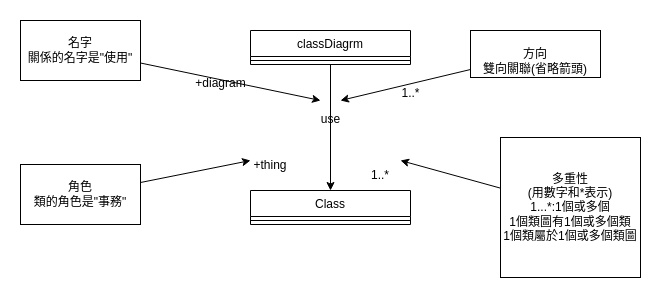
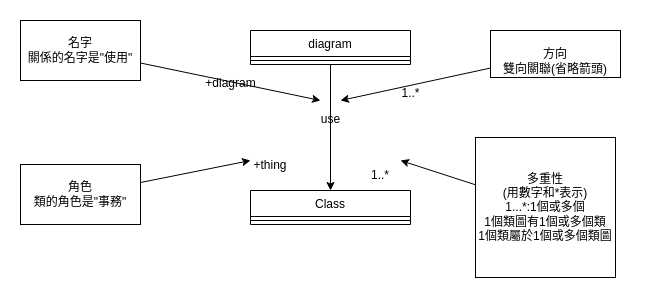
(331, 45) -> (331, 45)
(536, 54) -> (556, 54)
(221, 84) -> (231, 84)
(571, 208) -> (546, 208)
